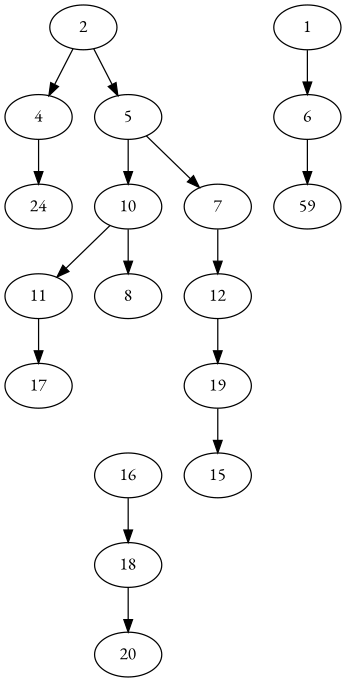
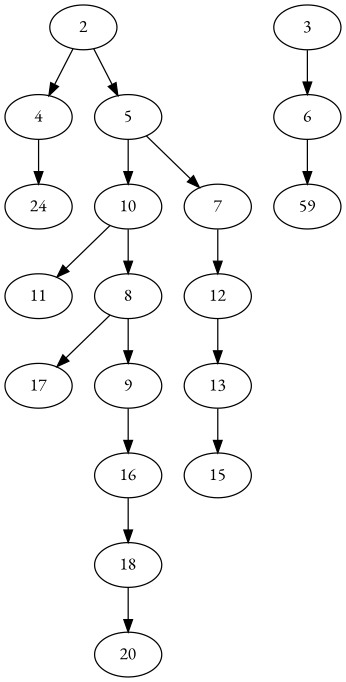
(307, 27) -> (307, 27)
(39, 335) -> (88, 337)
none -> (128, 386)
(218, 386) -> (218, 386)
